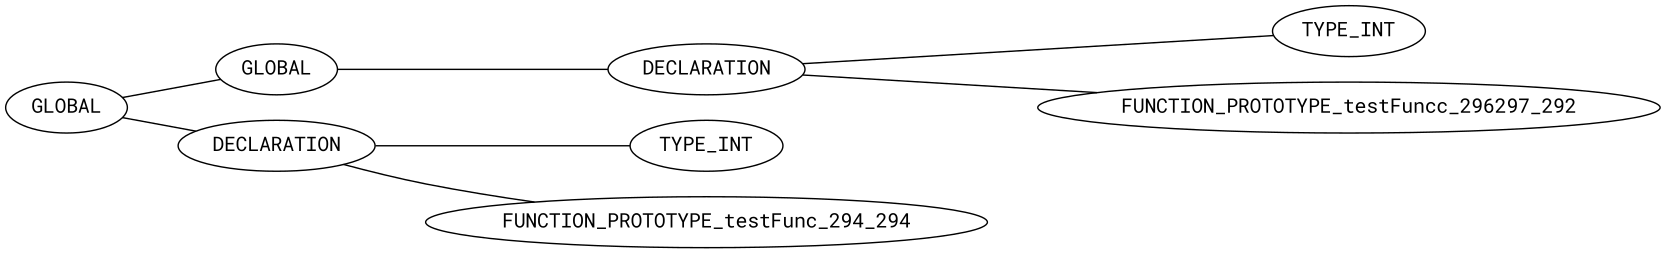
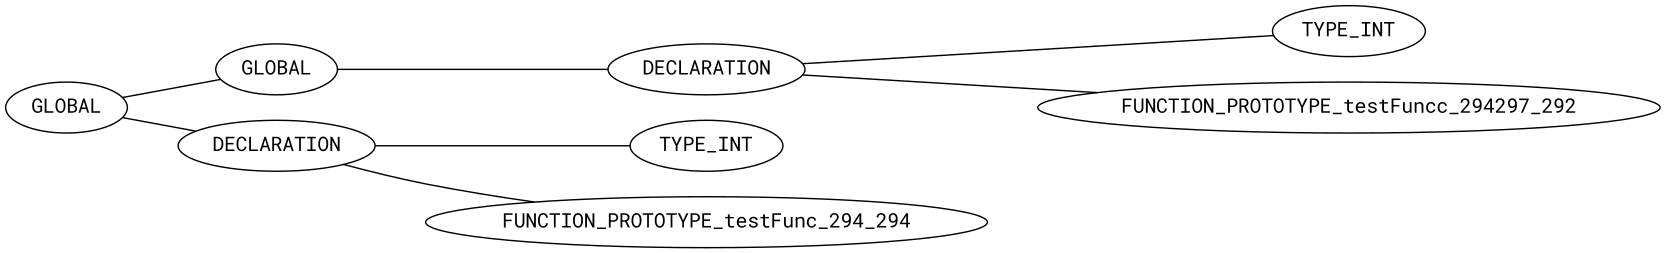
(1349, 108) -> (1349, 108)
